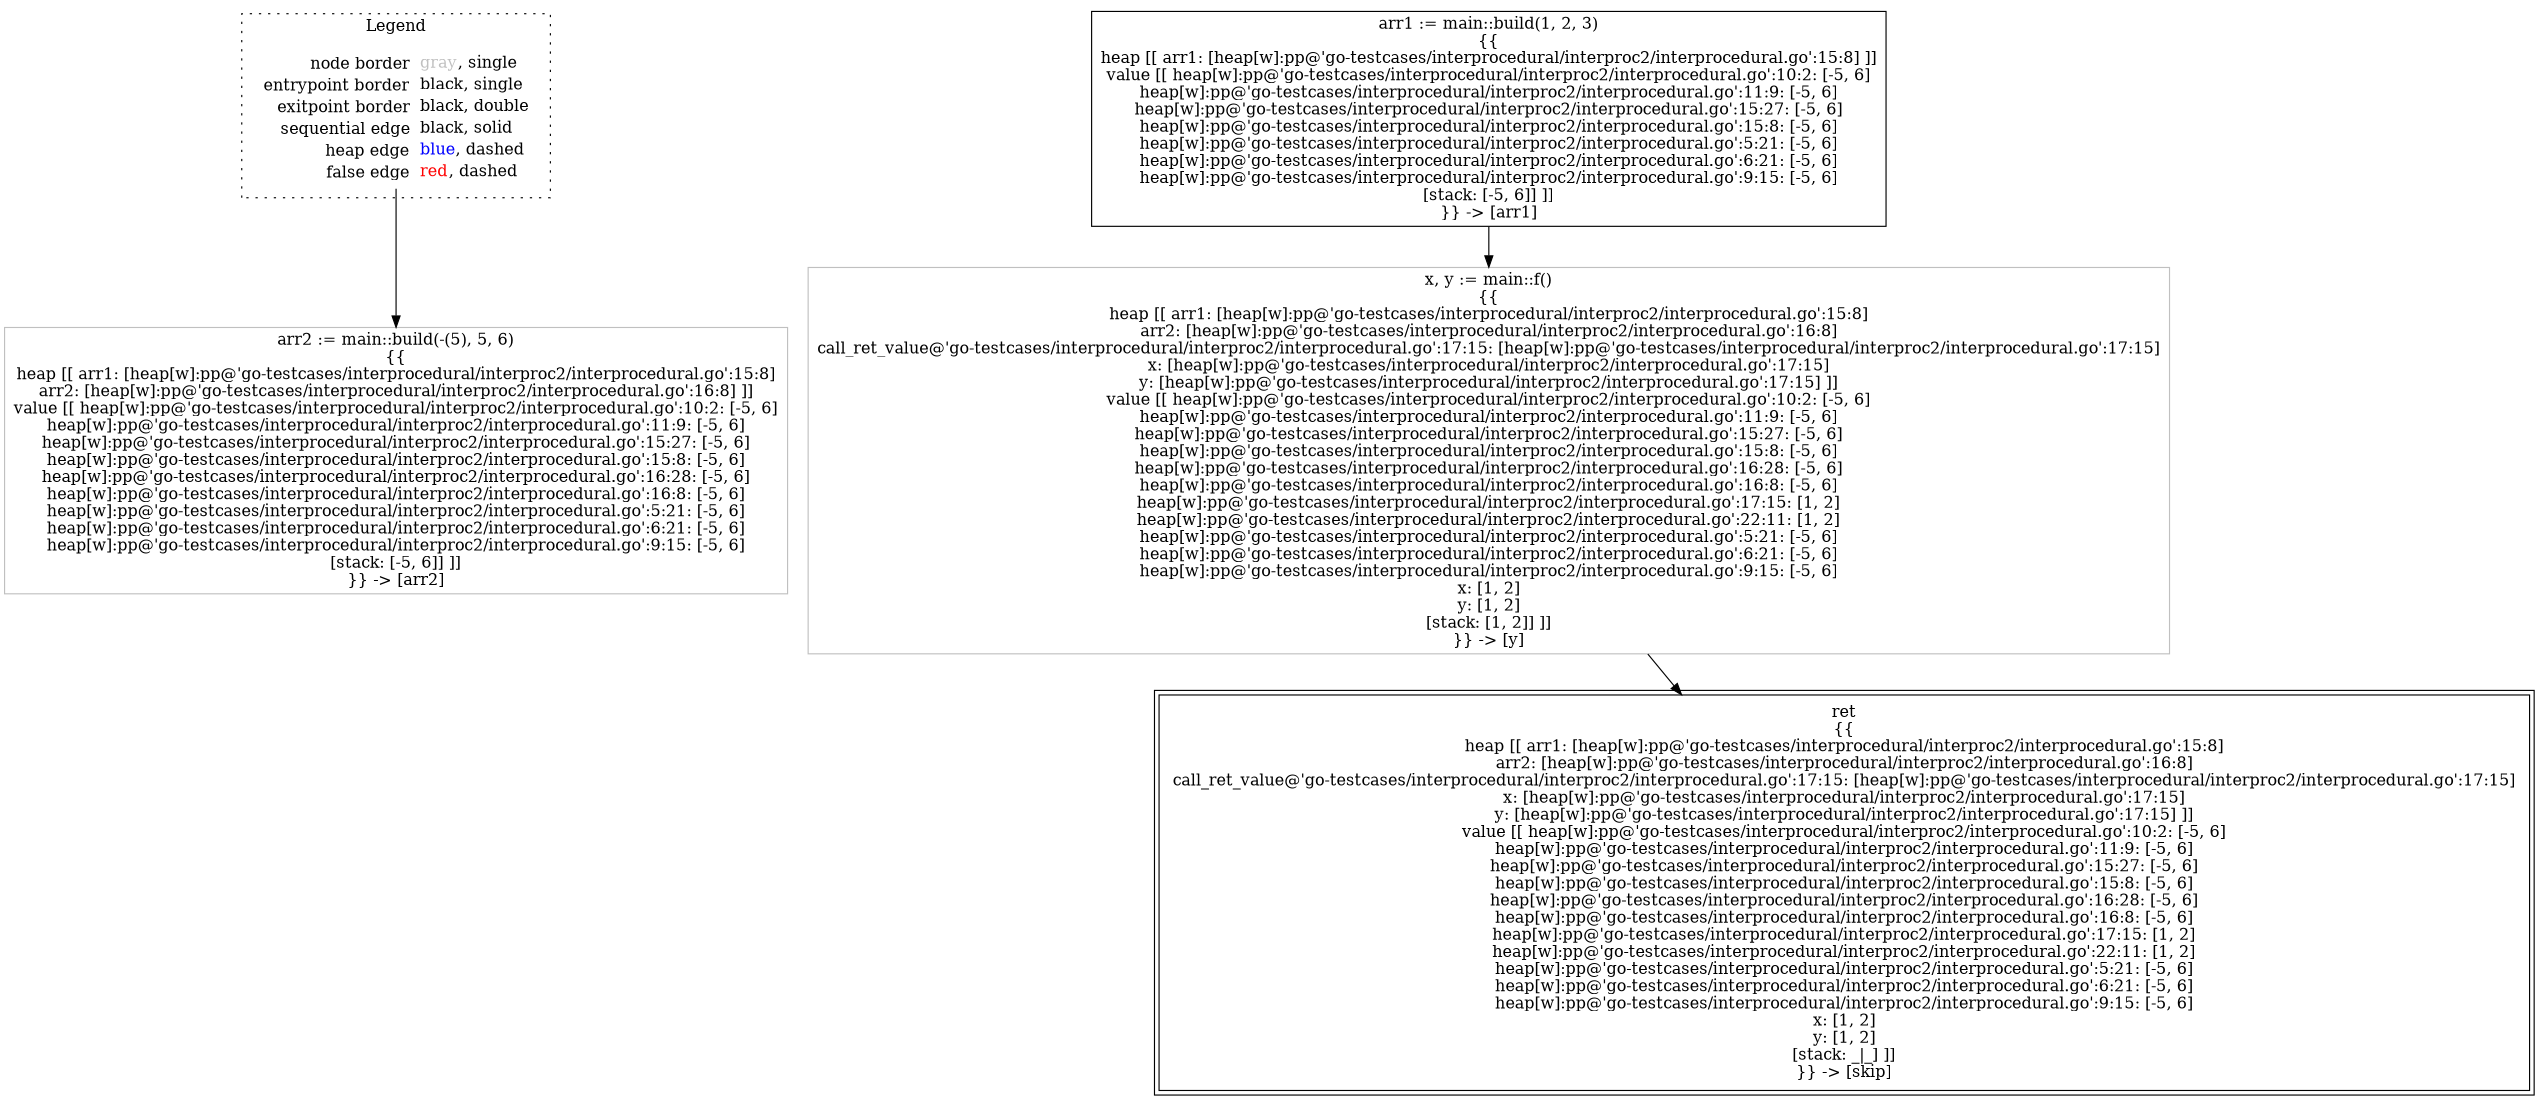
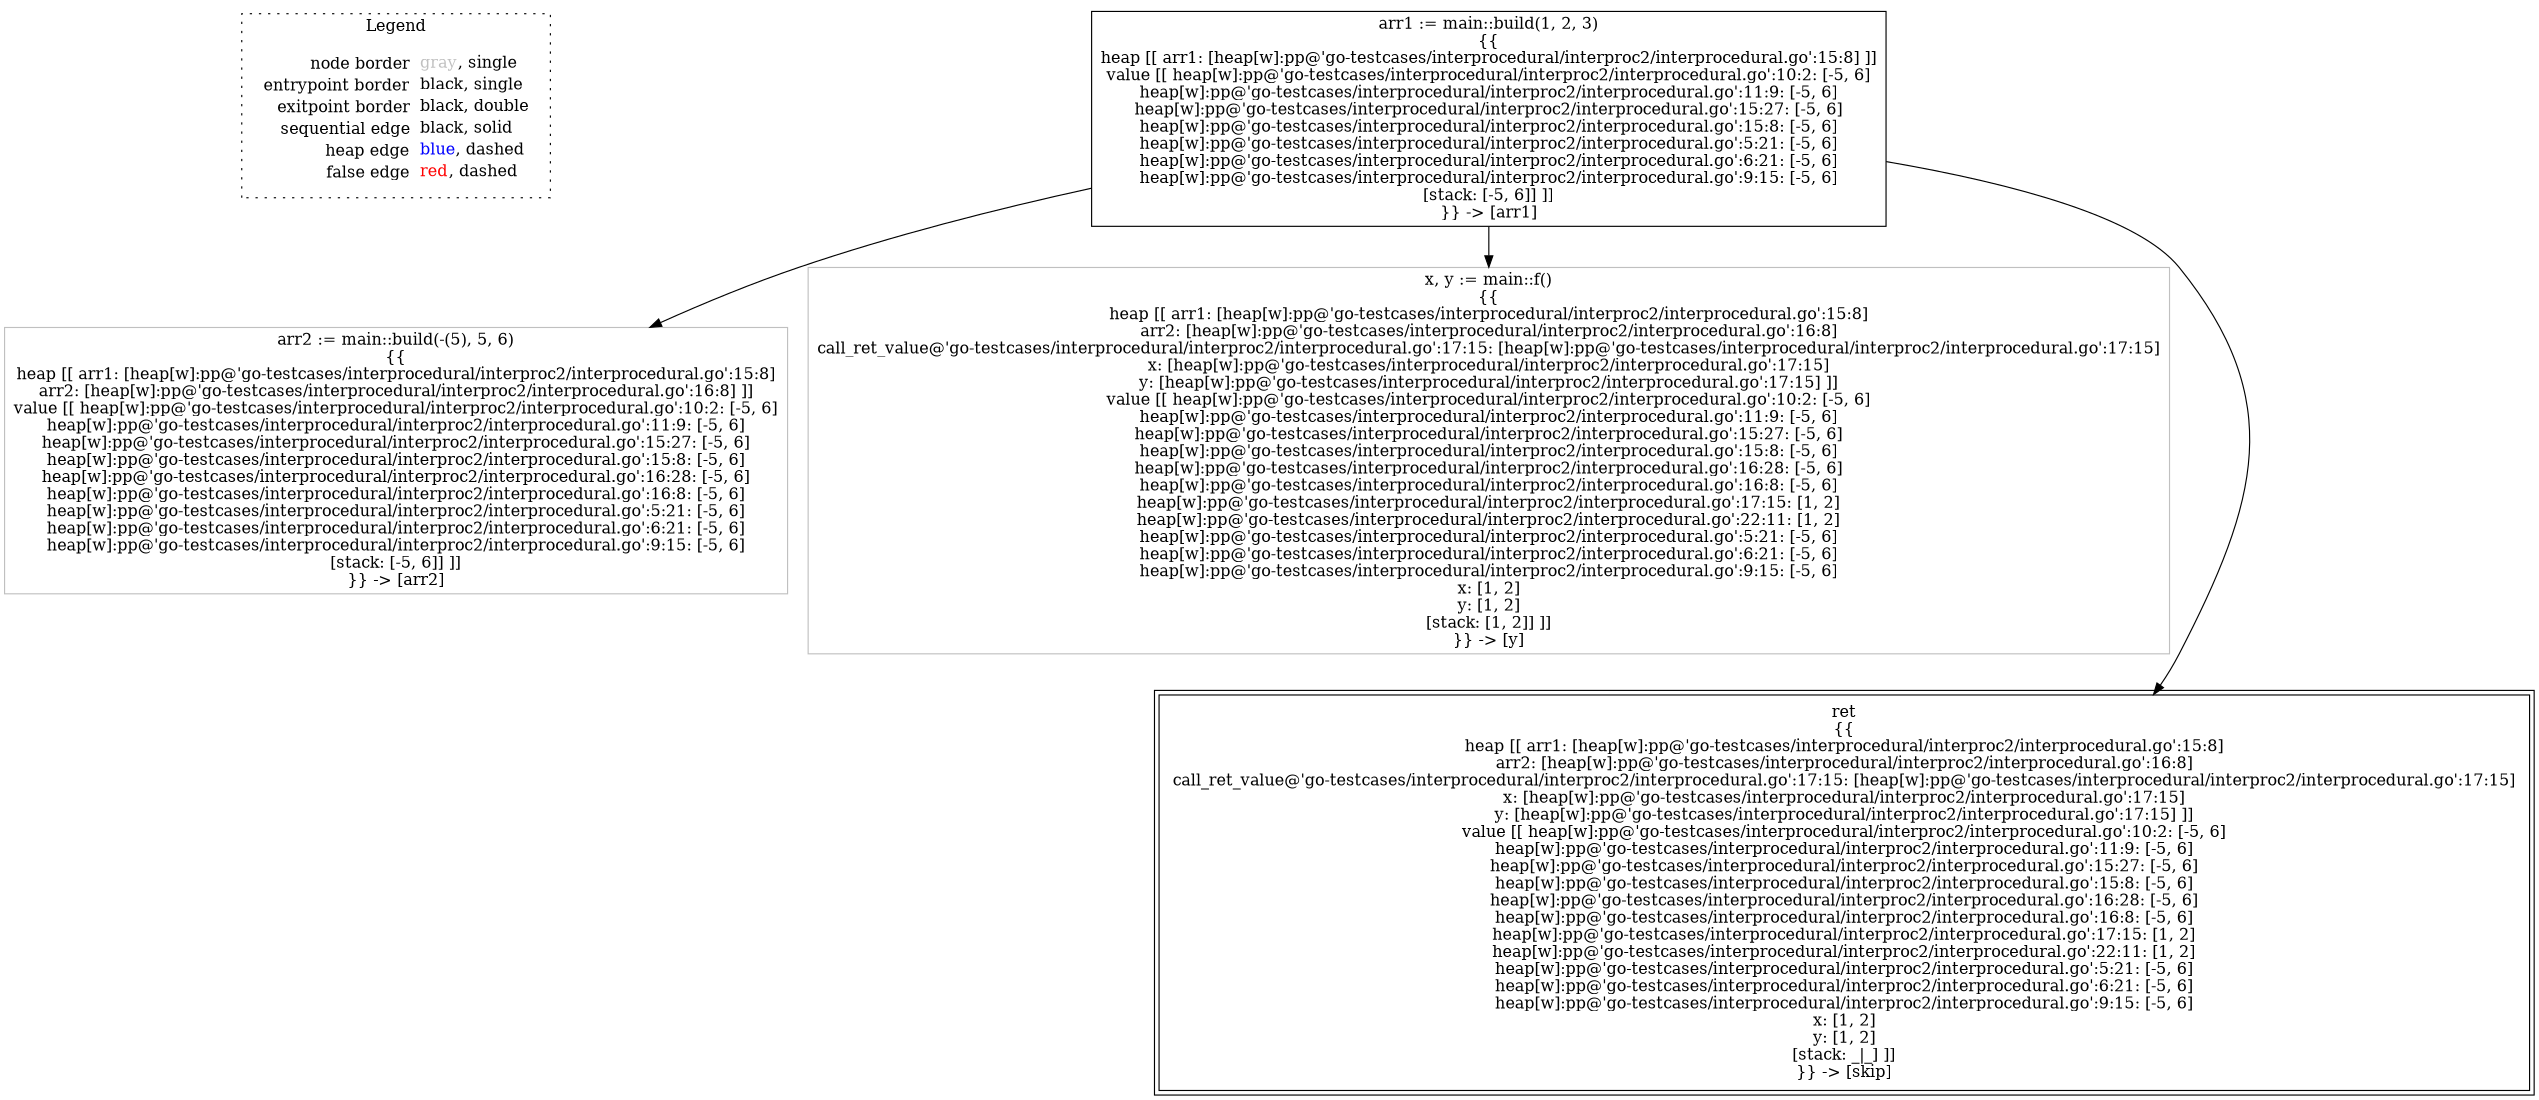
(396, 252) -> (872, 244)
(1661, 670) -> (2217, 324)
